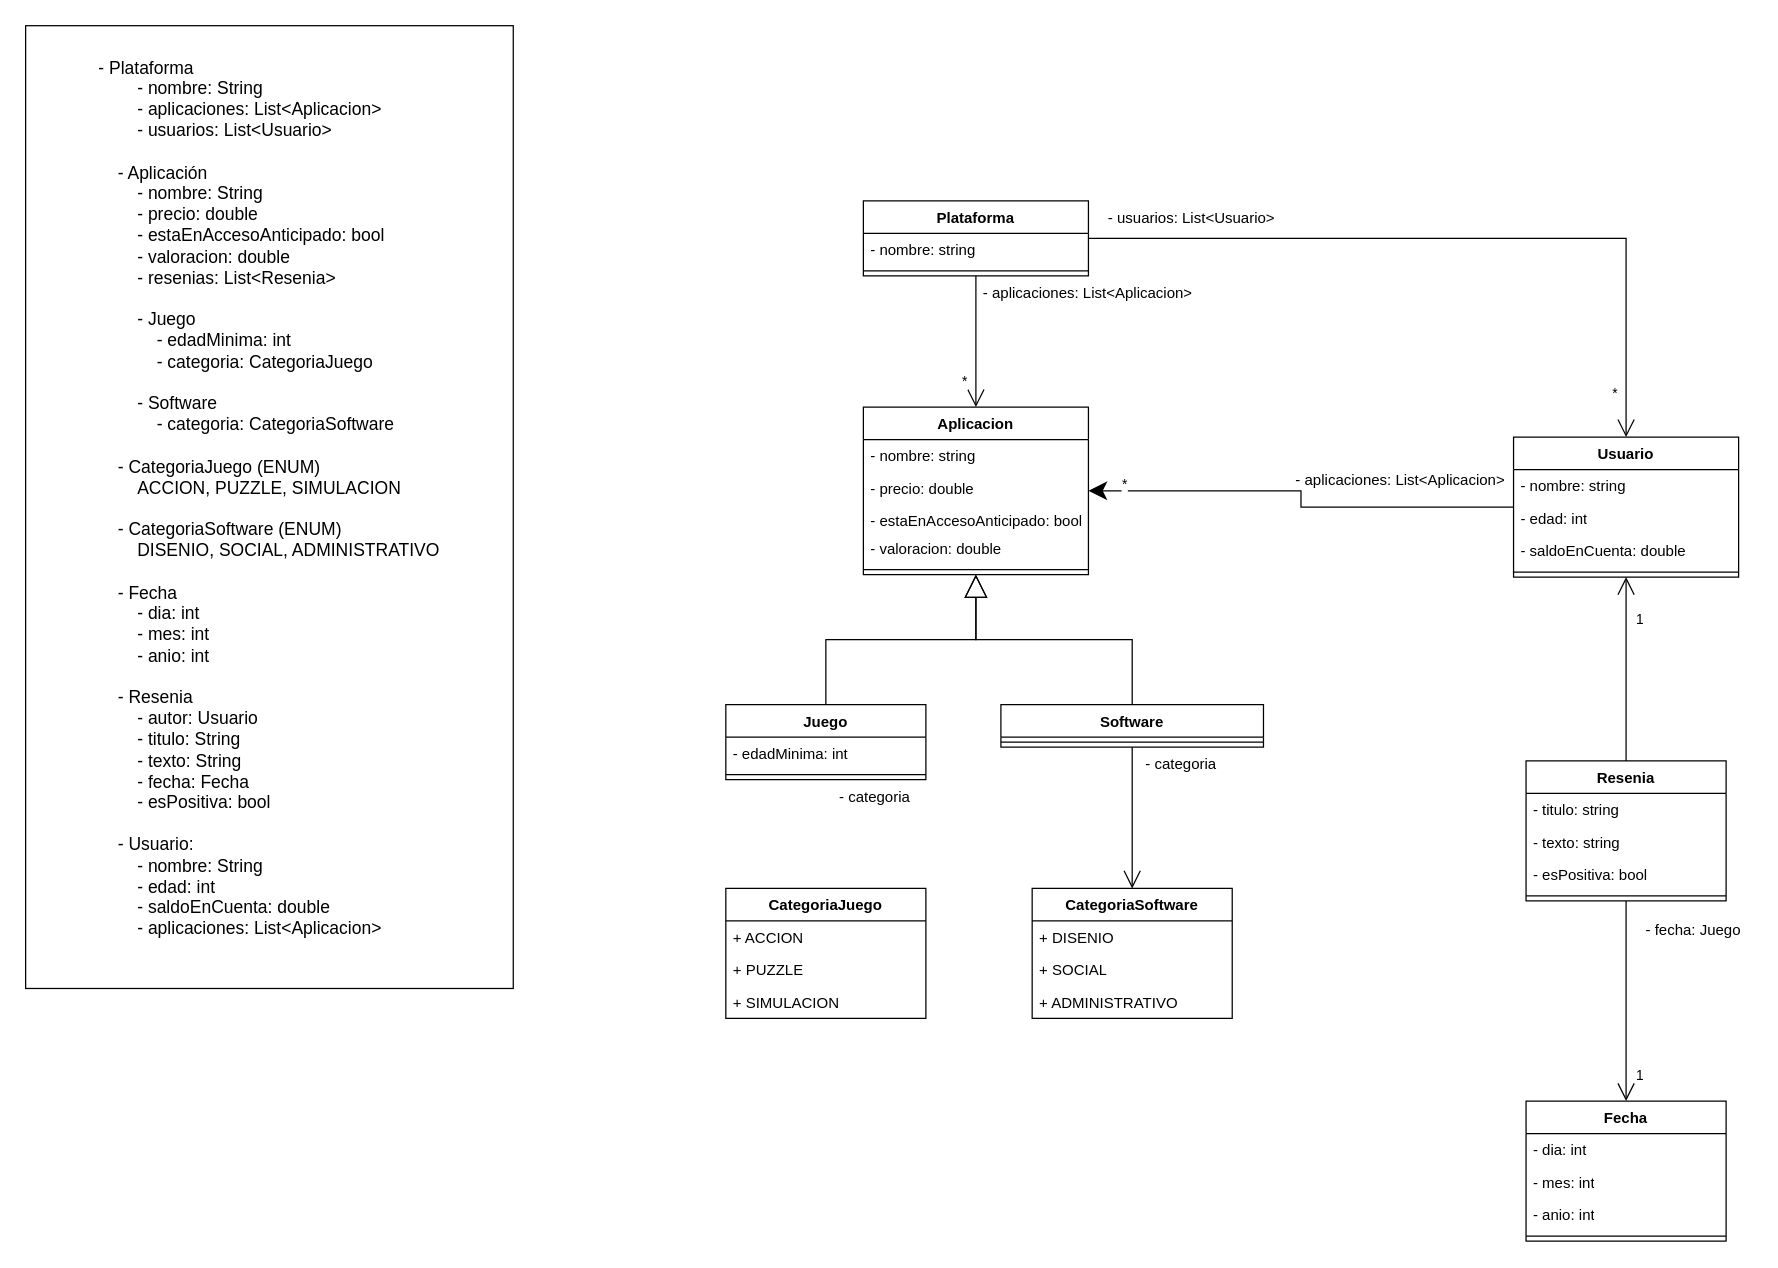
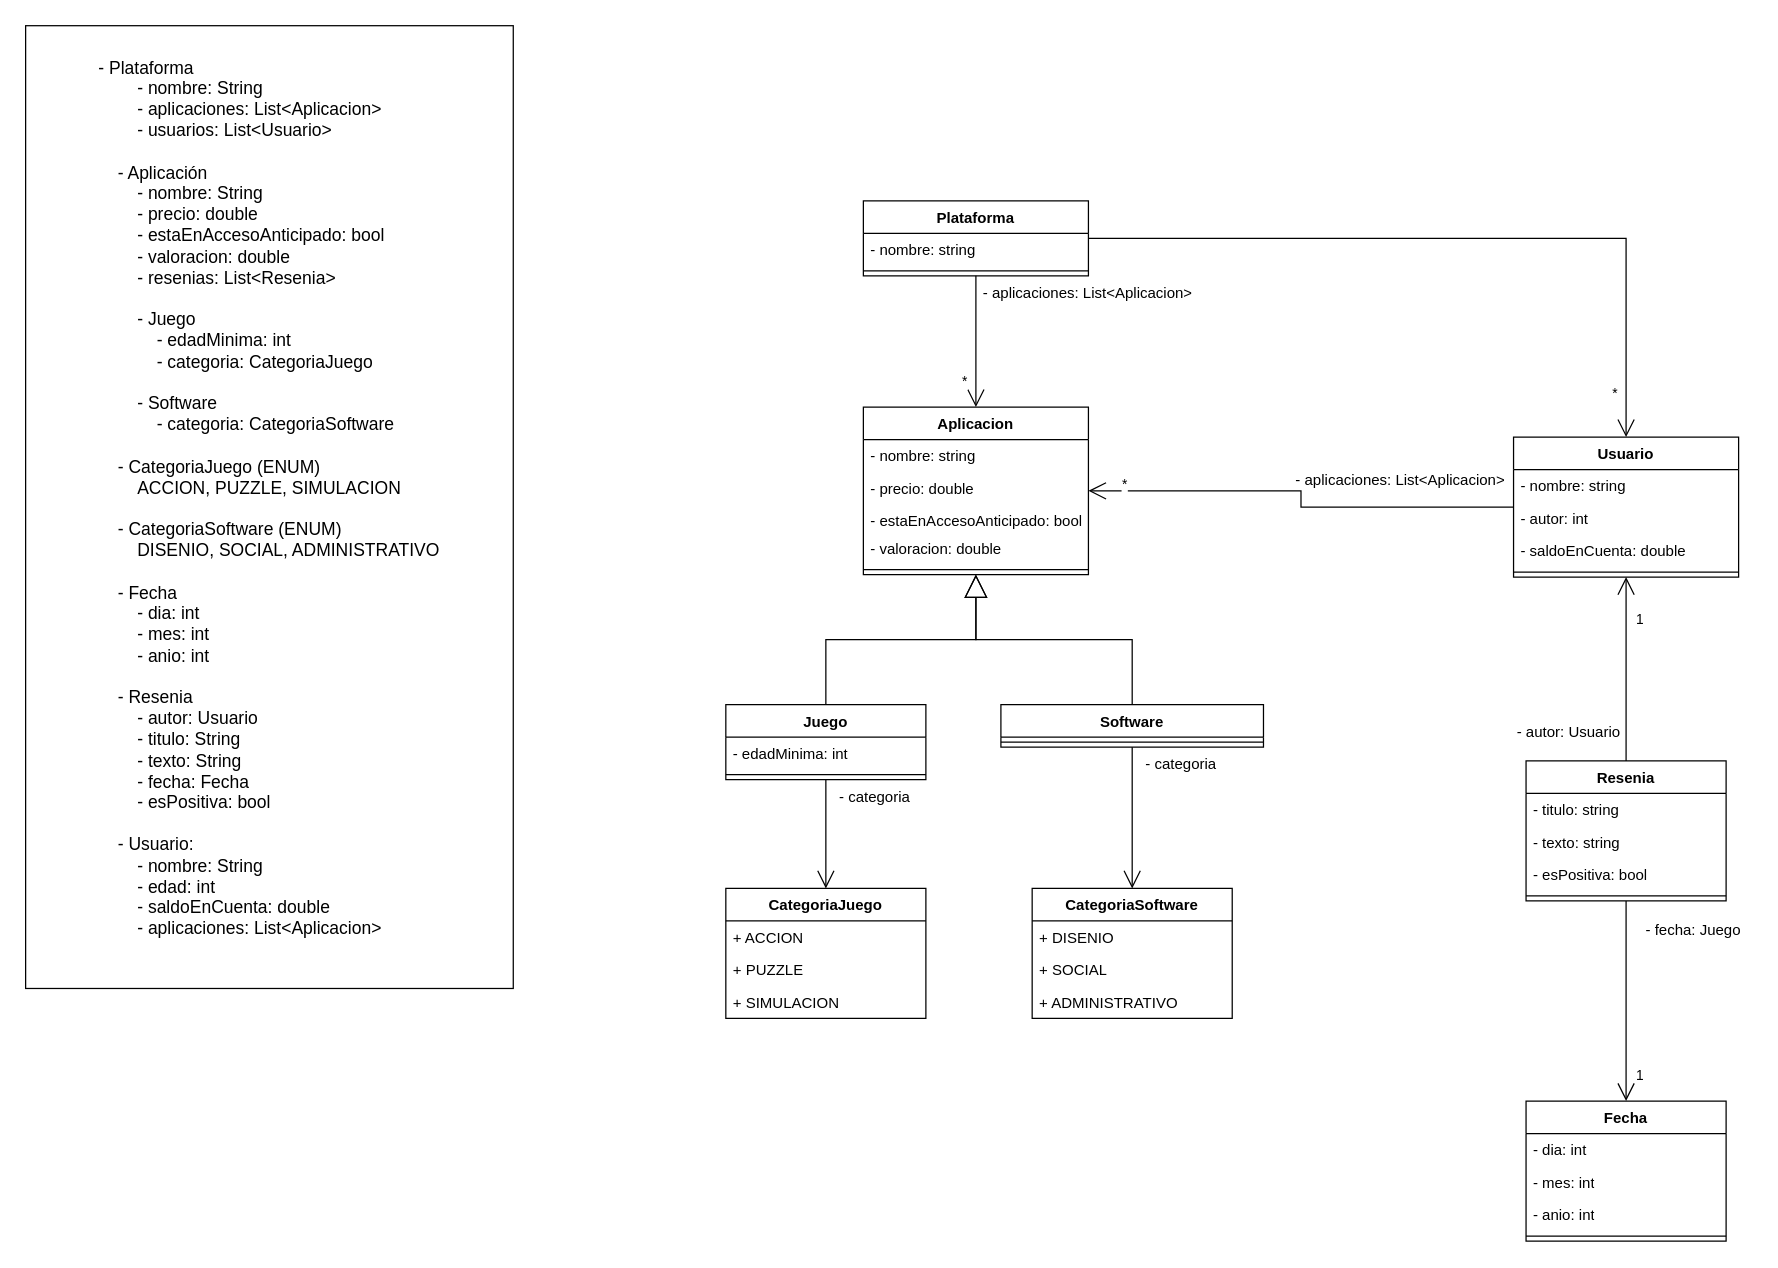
(1213, 217) -> none
(1104, 491) -> (1099, 491)
(1559, 520) -> (1563, 520)
none -> (1568, 731)
none -> (826, 834)
